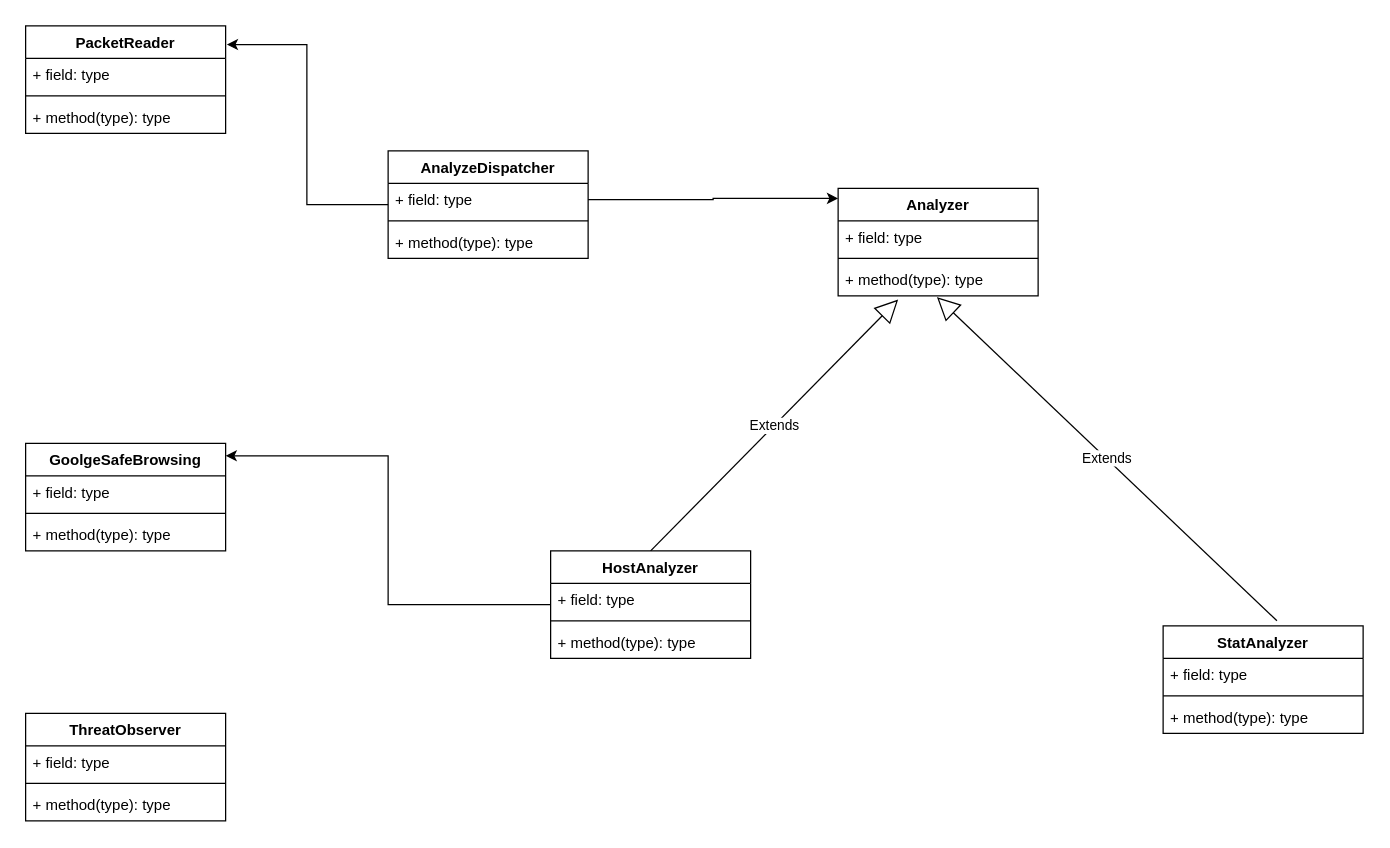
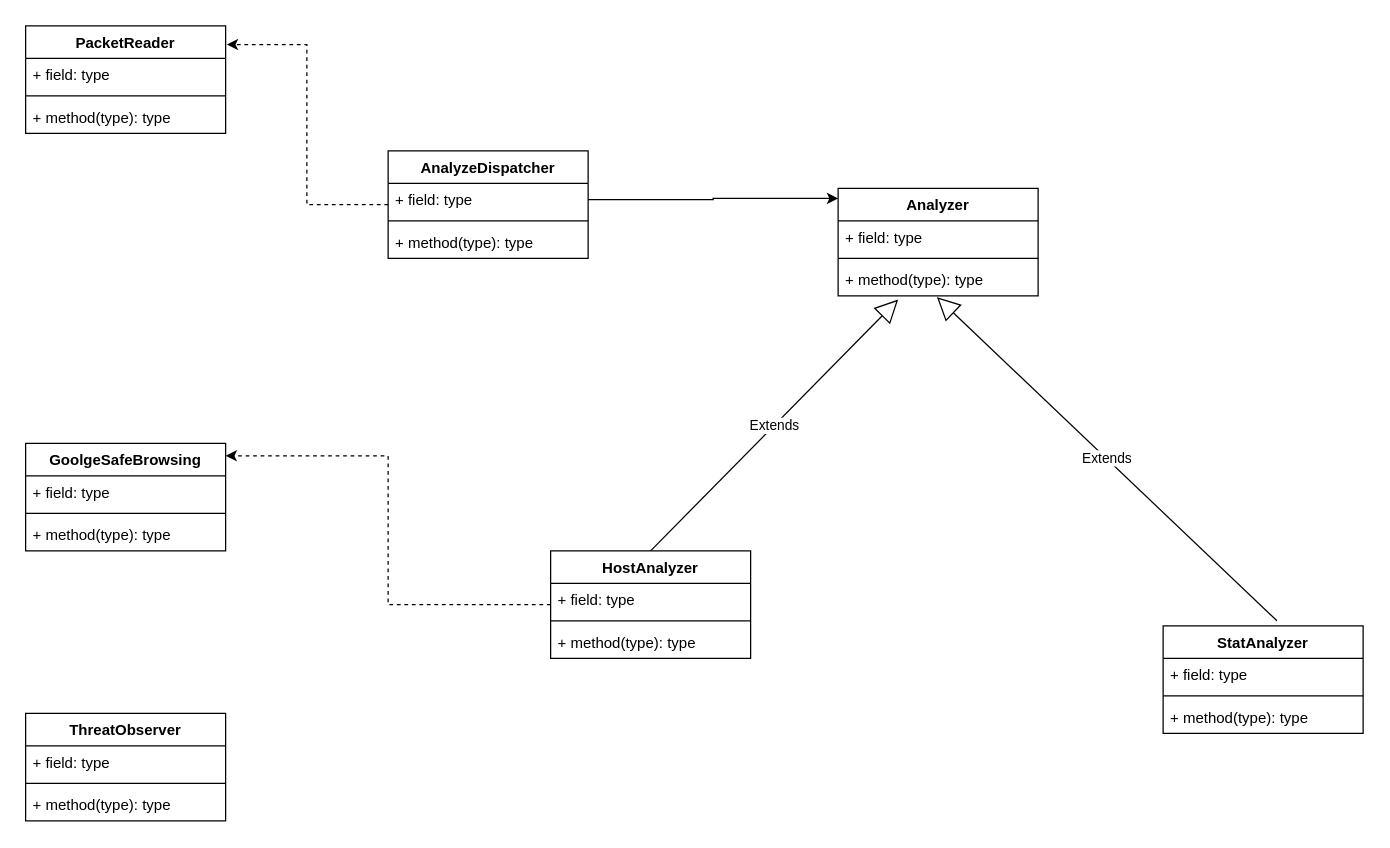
(307, 127) -> (307, 127)
(388, 533) -> (388, 533)
